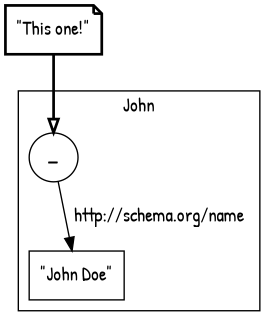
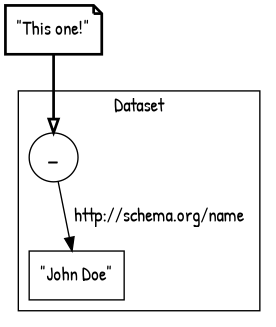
(139, 107) -> (139, 107)
